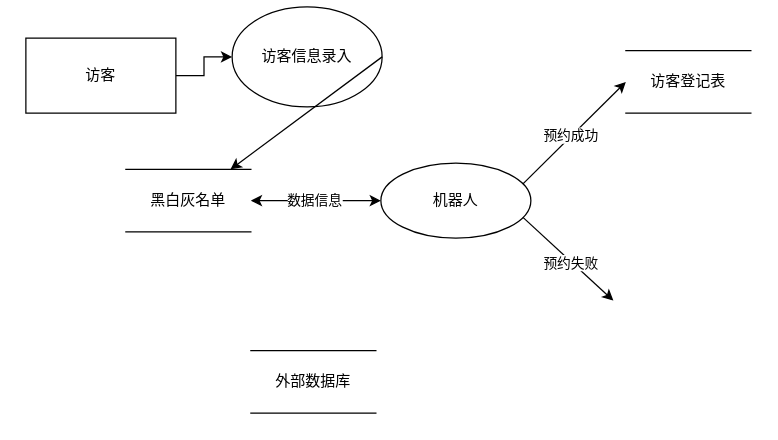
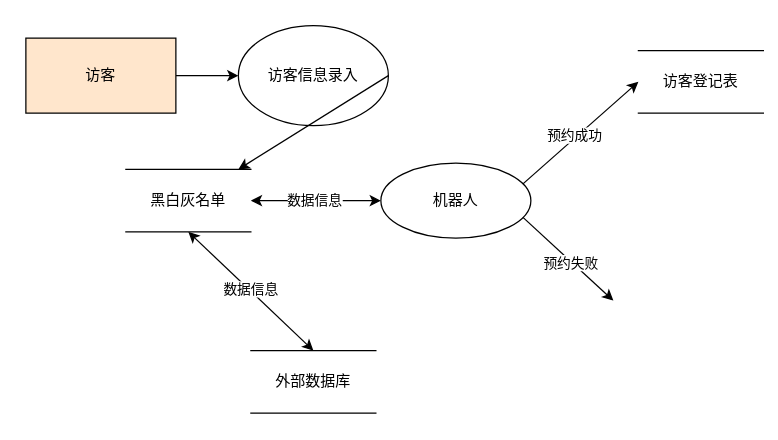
(307, 57) -> (313, 76)
(101, 76) -> (101, 76)
(688, 82) -> (701, 82)
none -> (251, 291)
